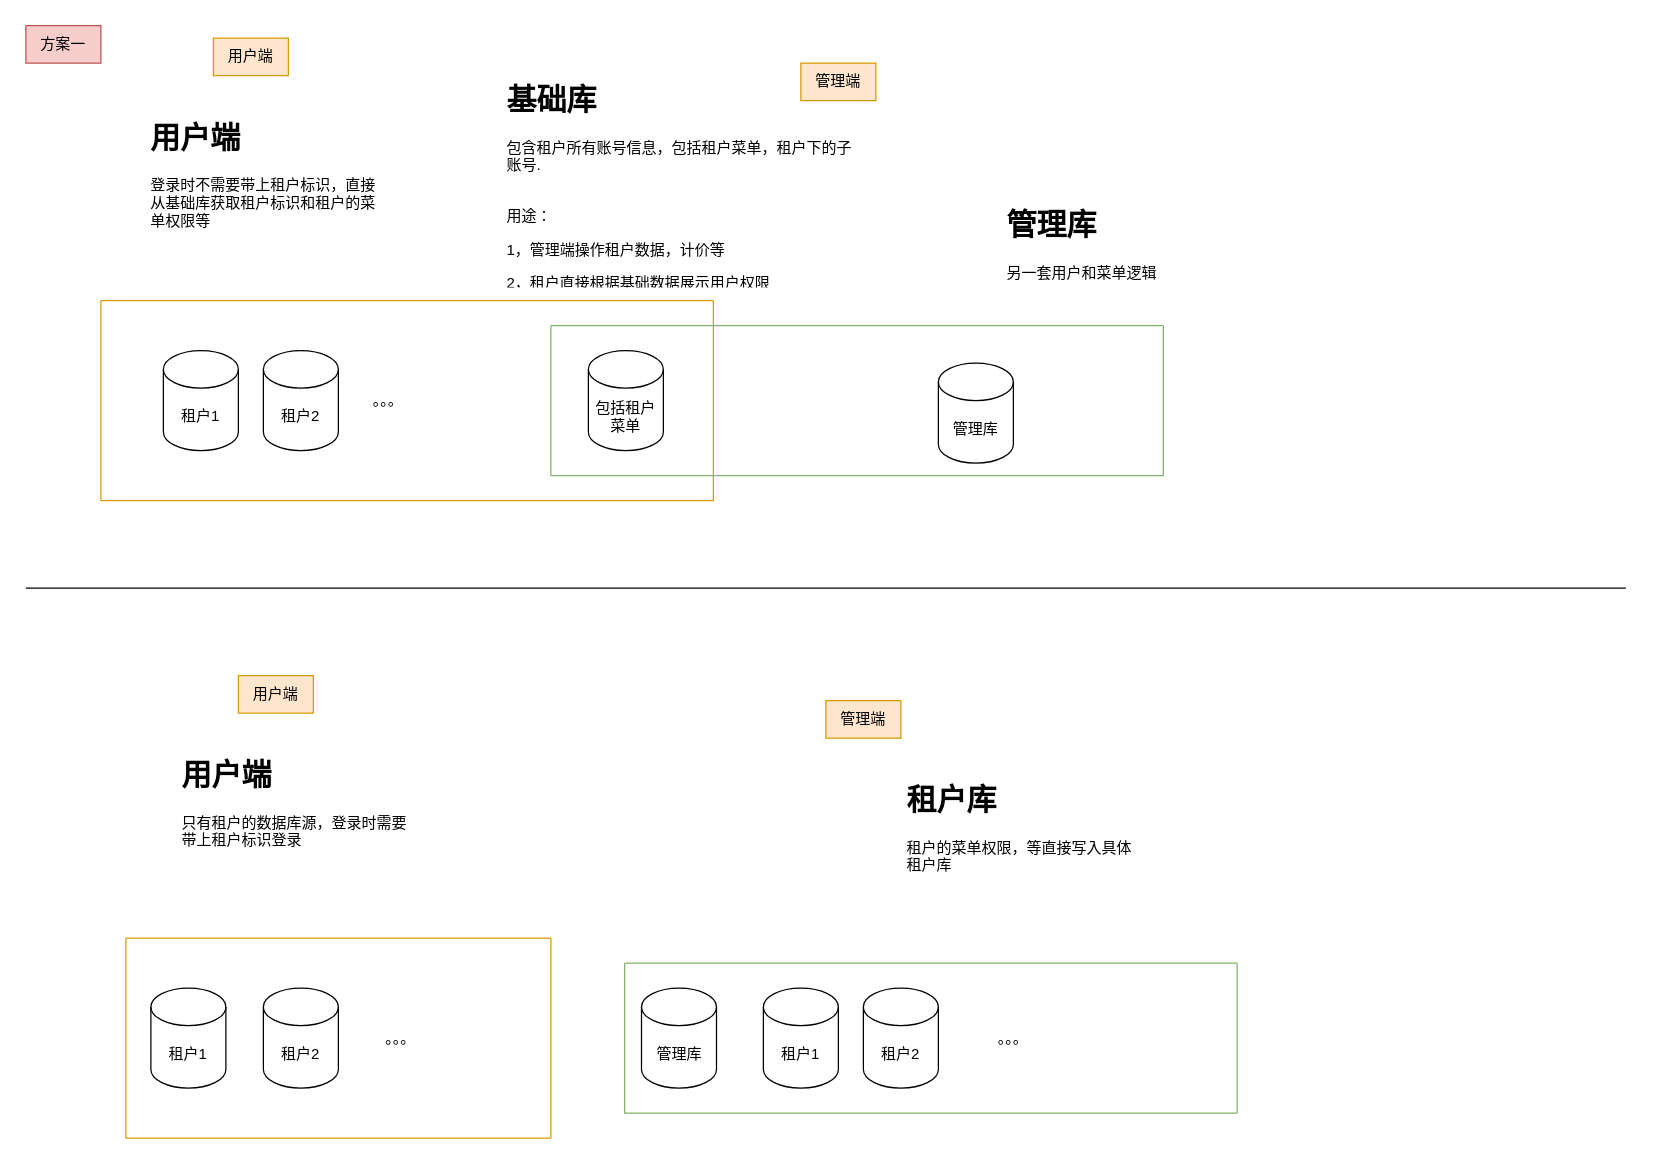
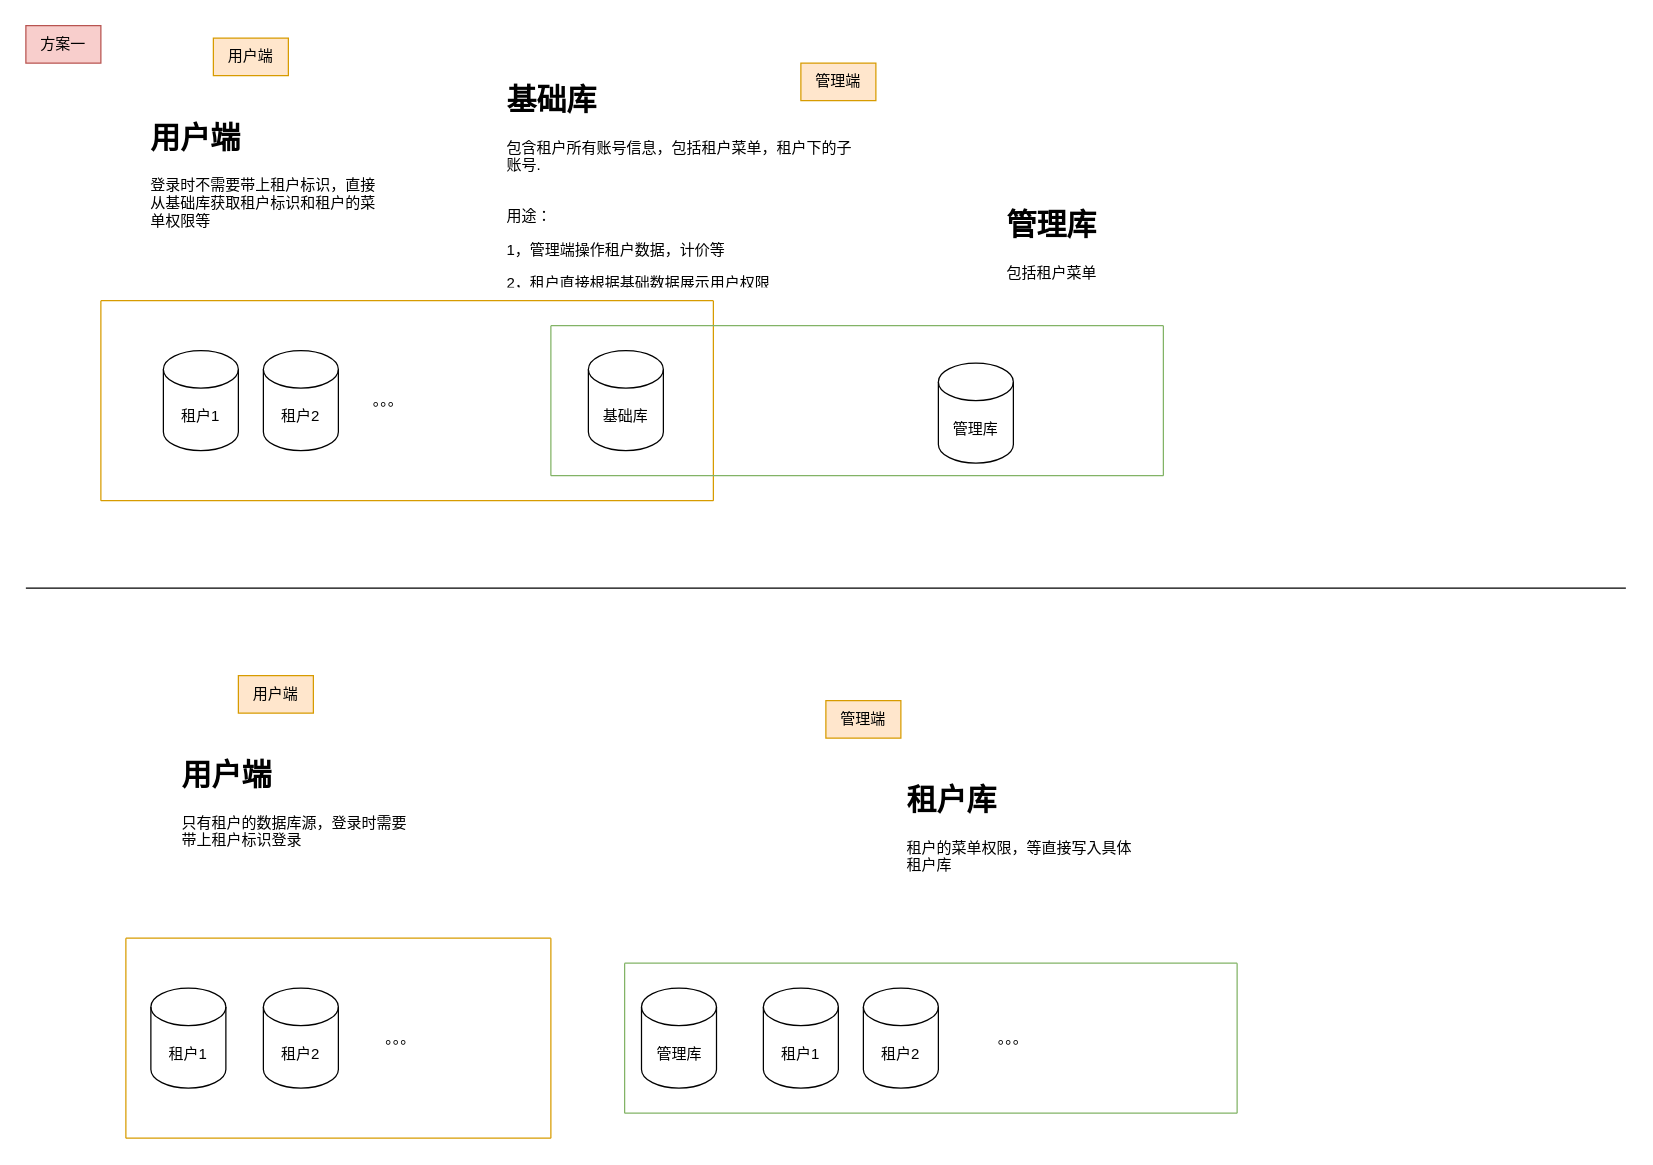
(1082, 206) -> (1052, 206)
(626, 417) -> (626, 417)
